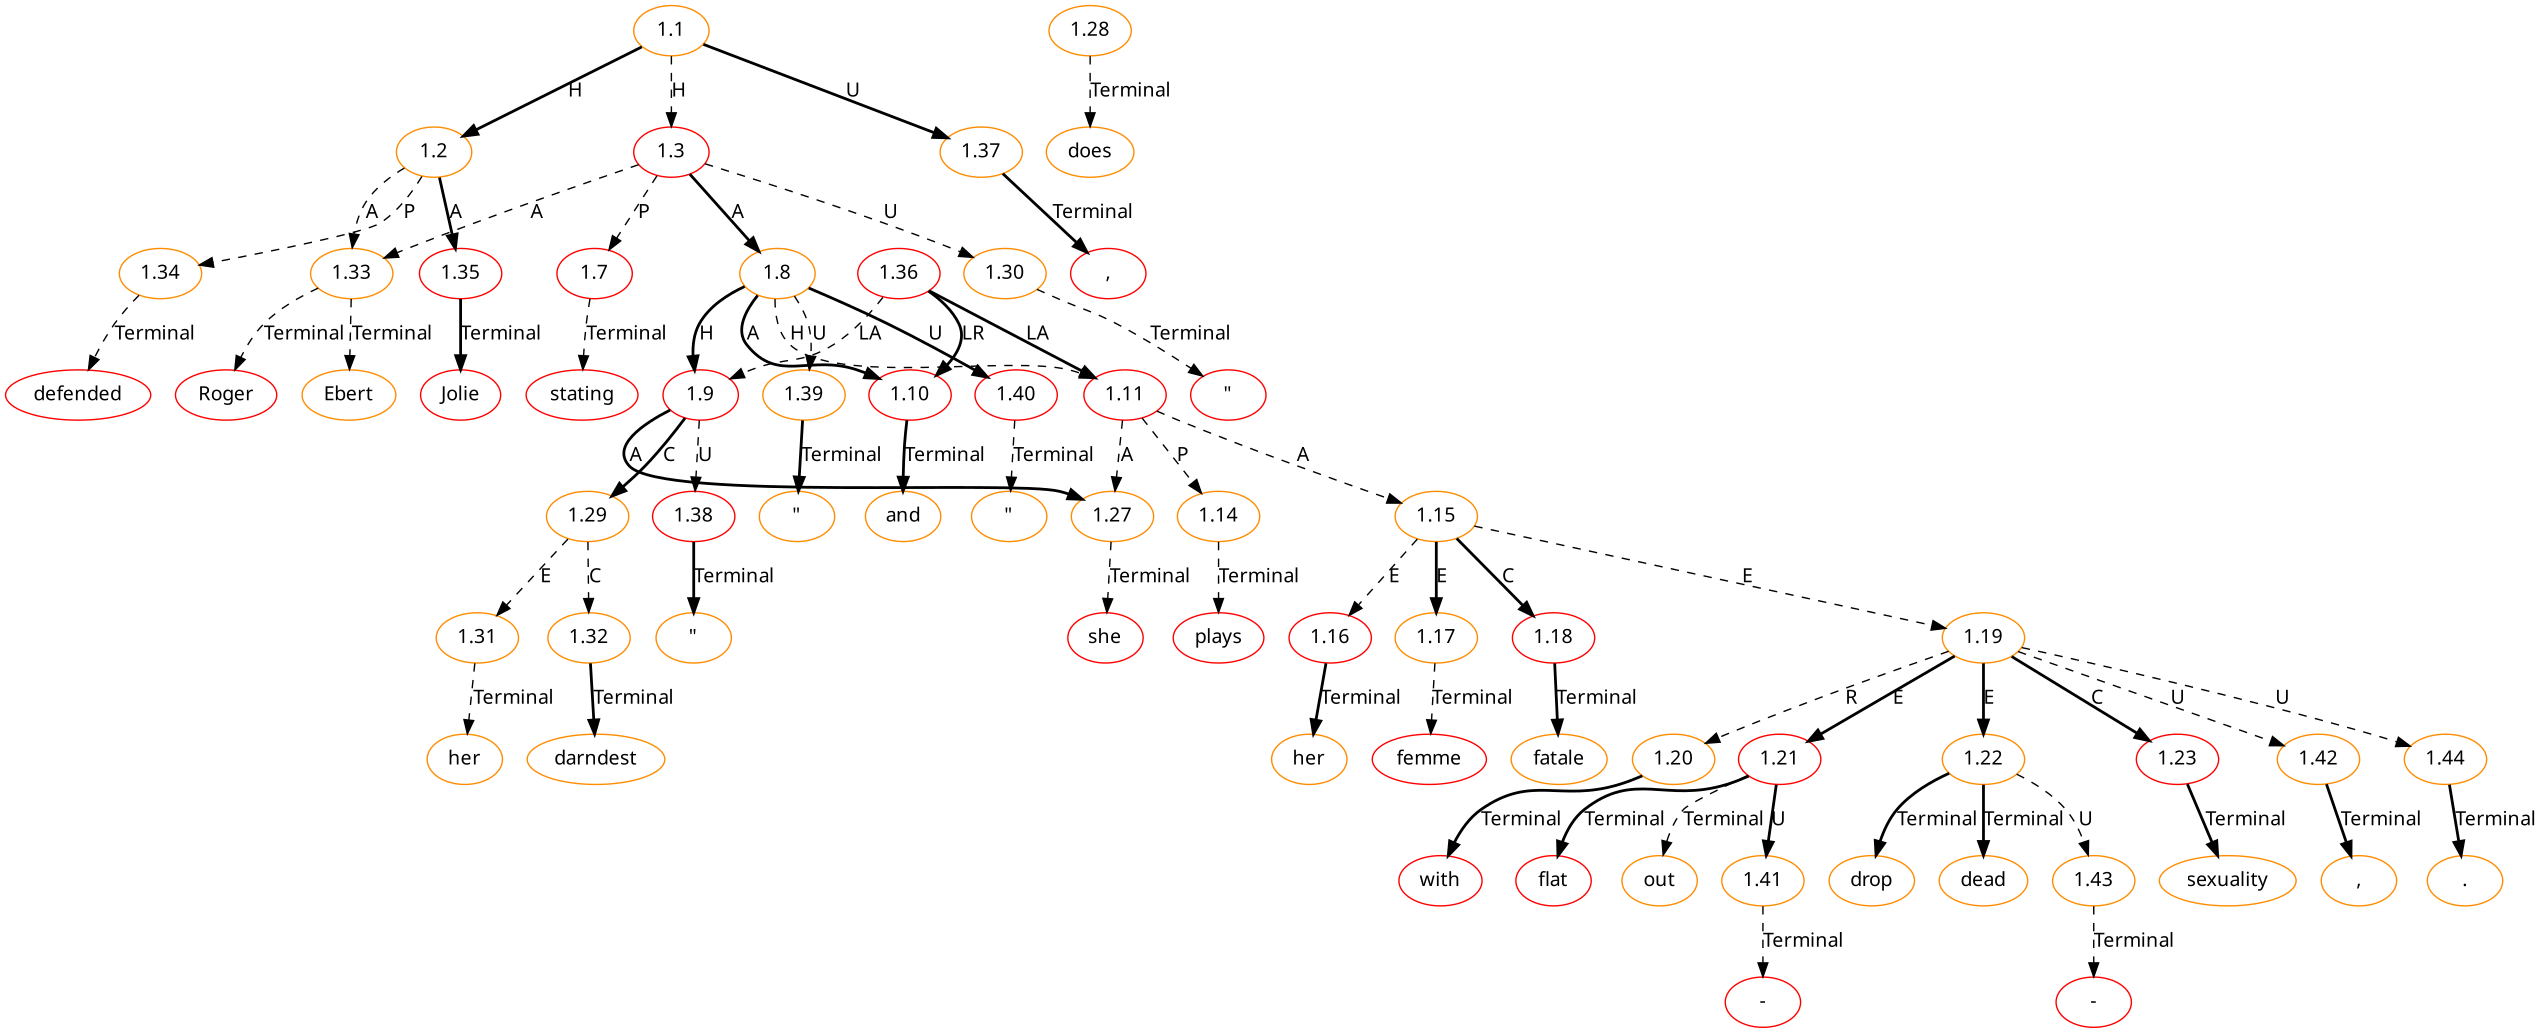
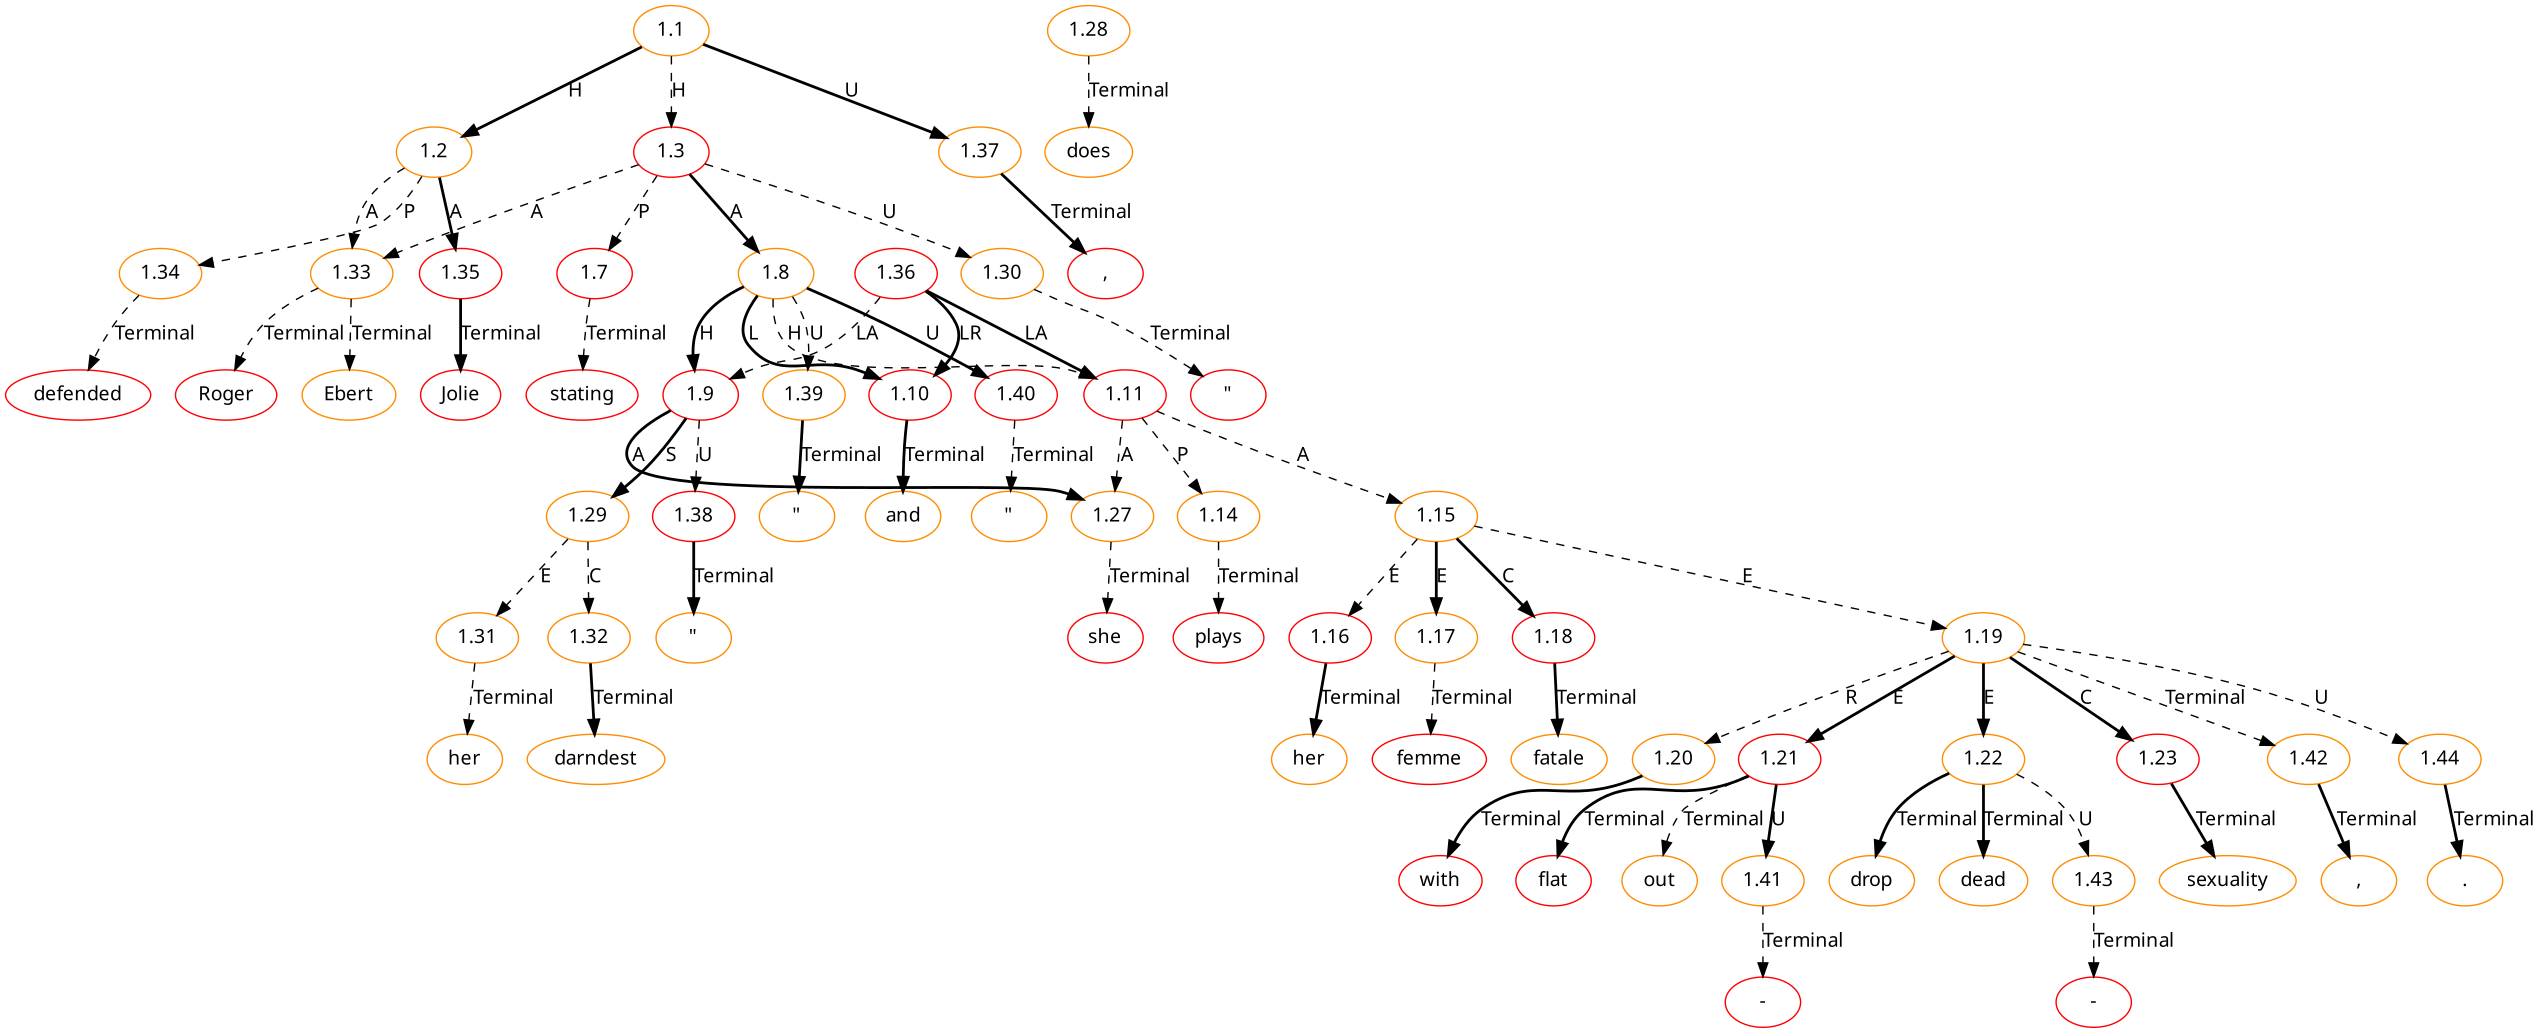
(754, 334) -> (754, 334)
(670, 456) -> (671, 456)
(2178, 699) -> (2205, 699)
